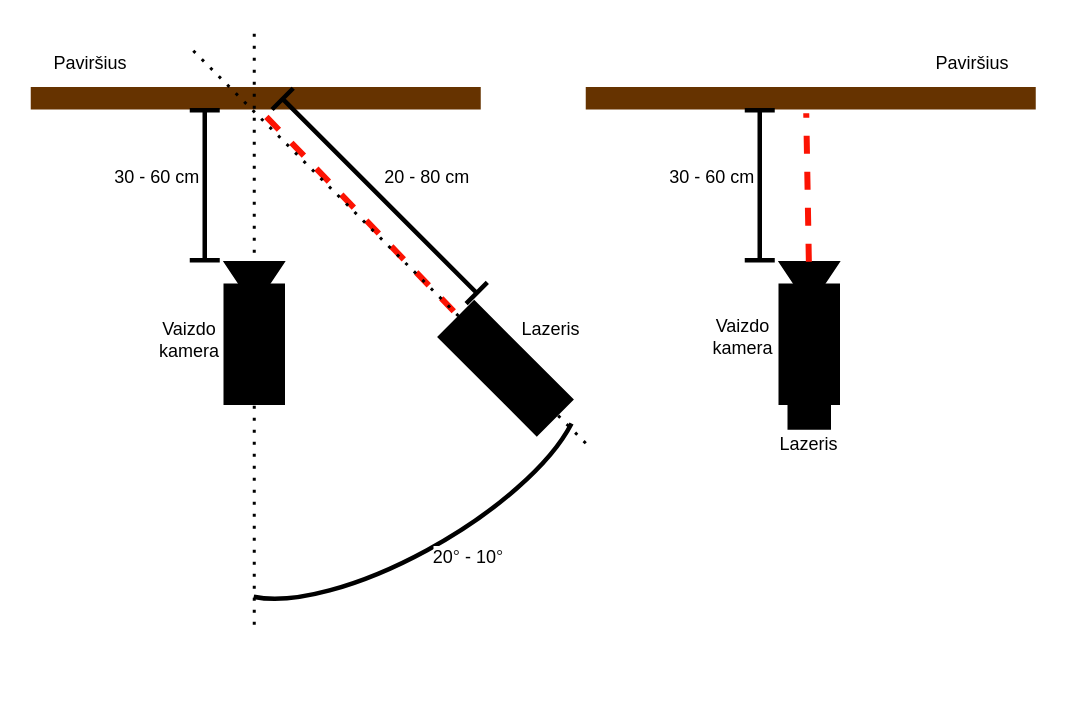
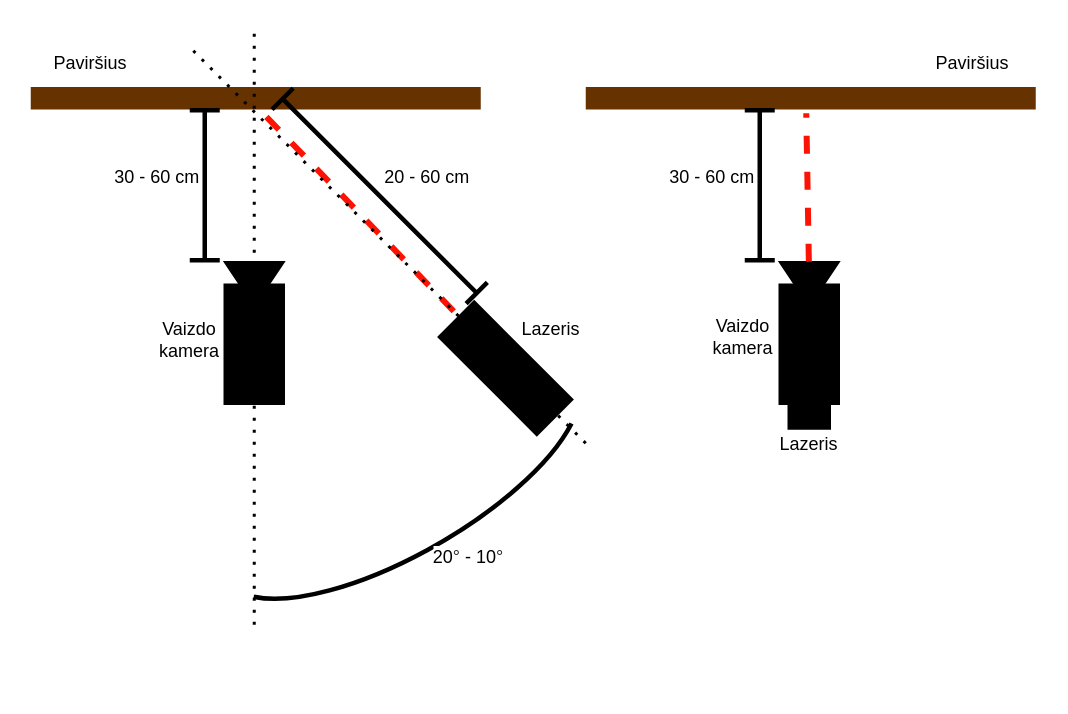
(428, 178) -> (428, 178)
